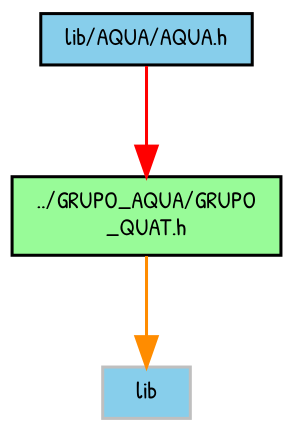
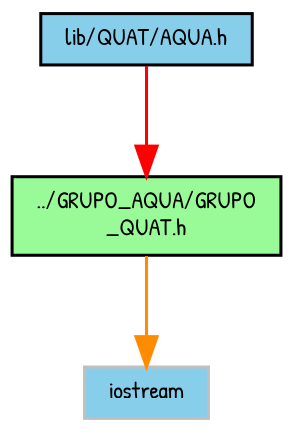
(147, 39) -> (147, 39)
(147, 393) -> (147, 393)
